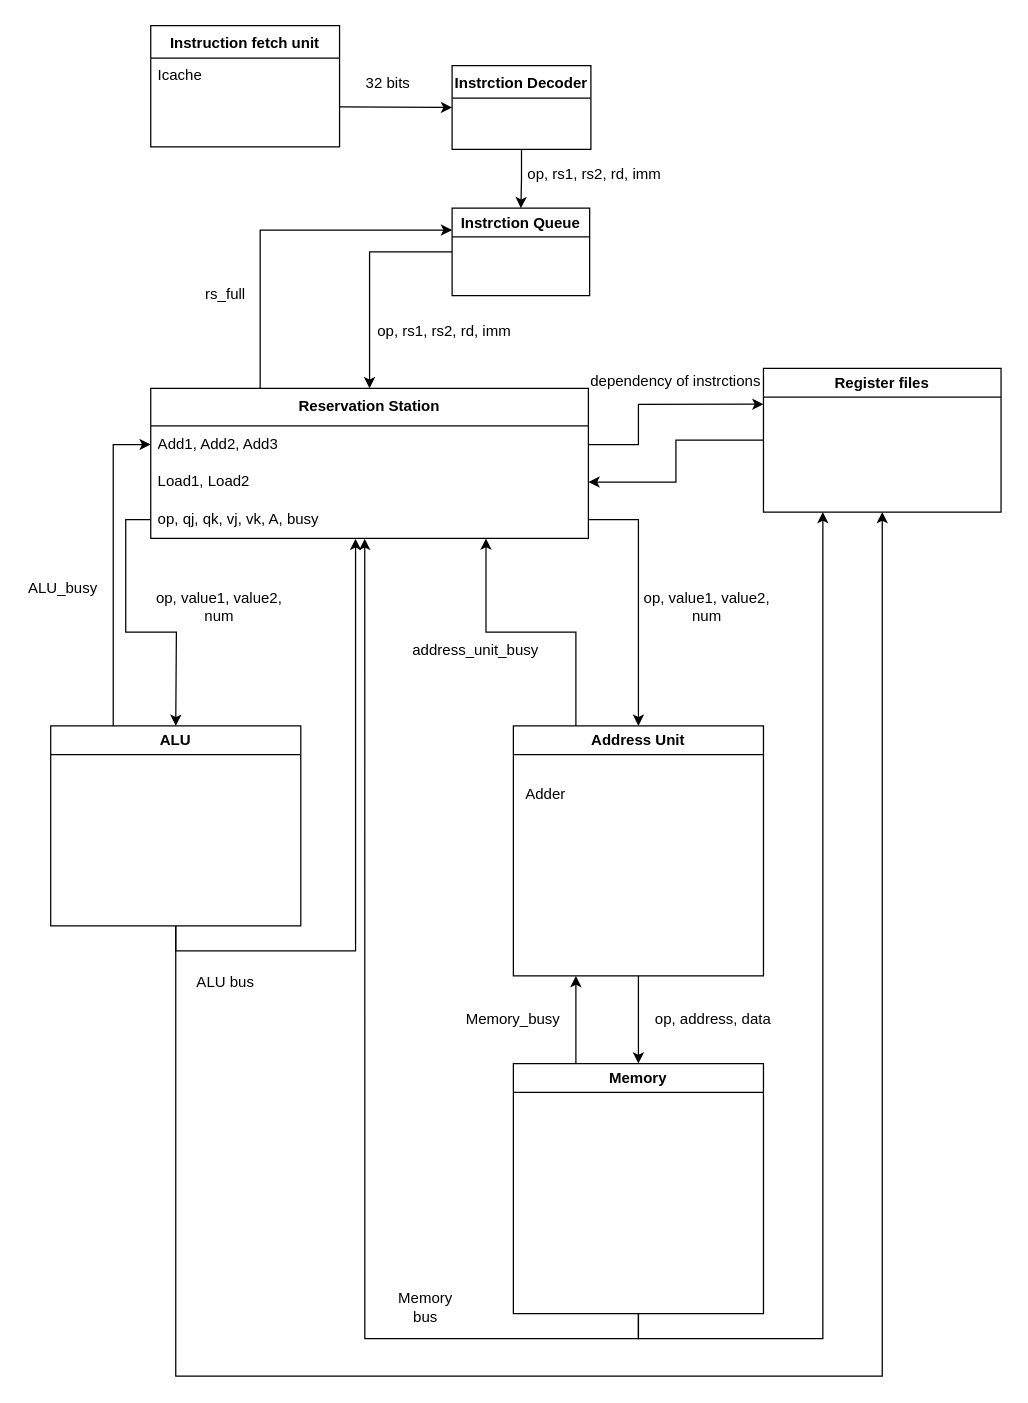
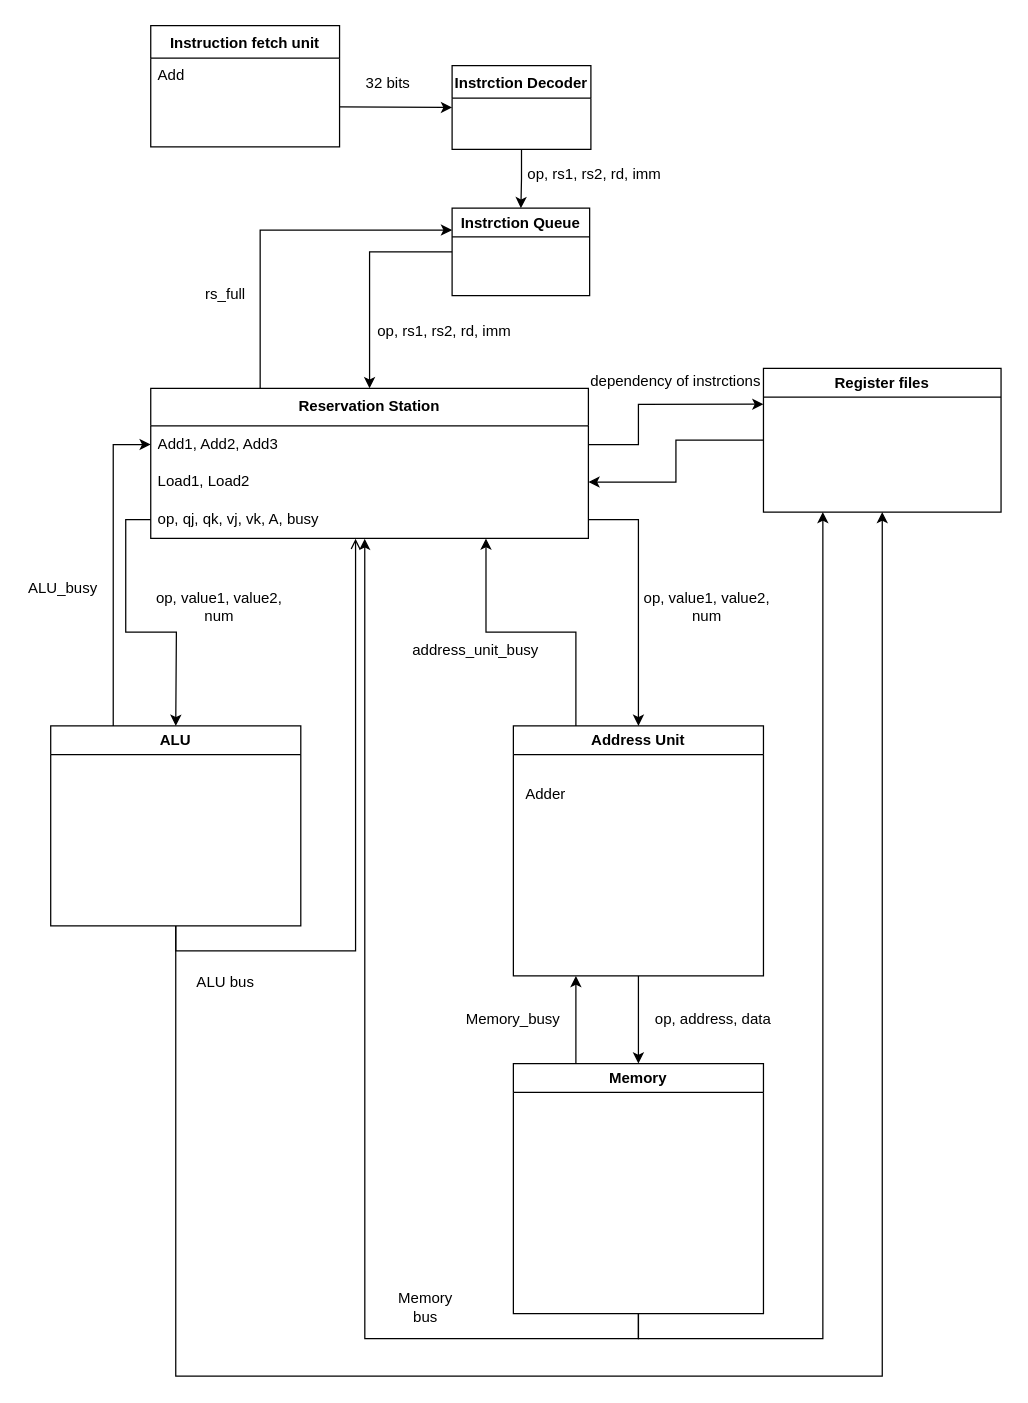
(183, 75) -> (170, 75)
(355, 548) -> (355, 546)
